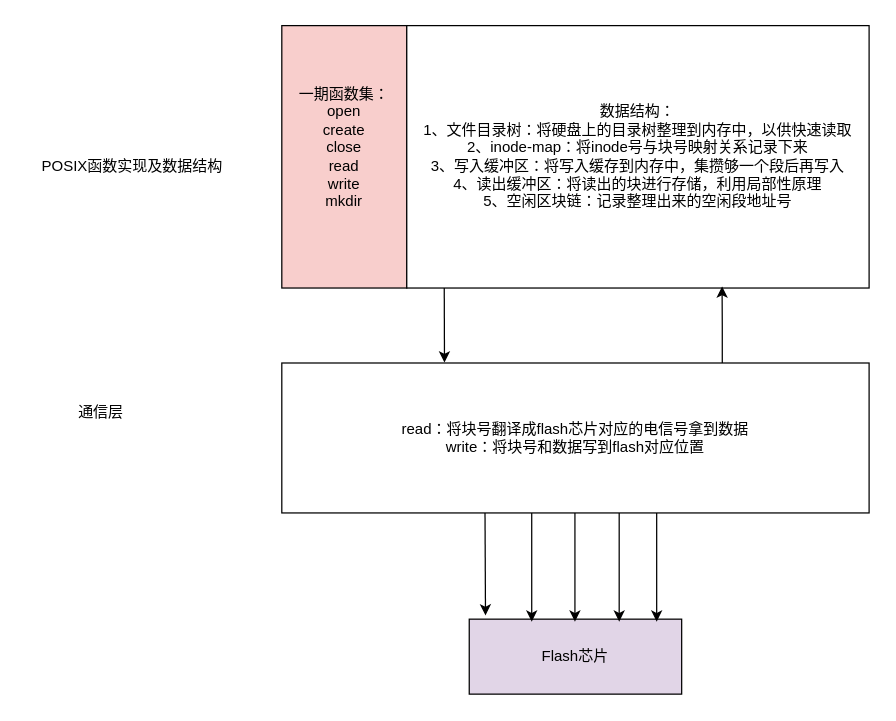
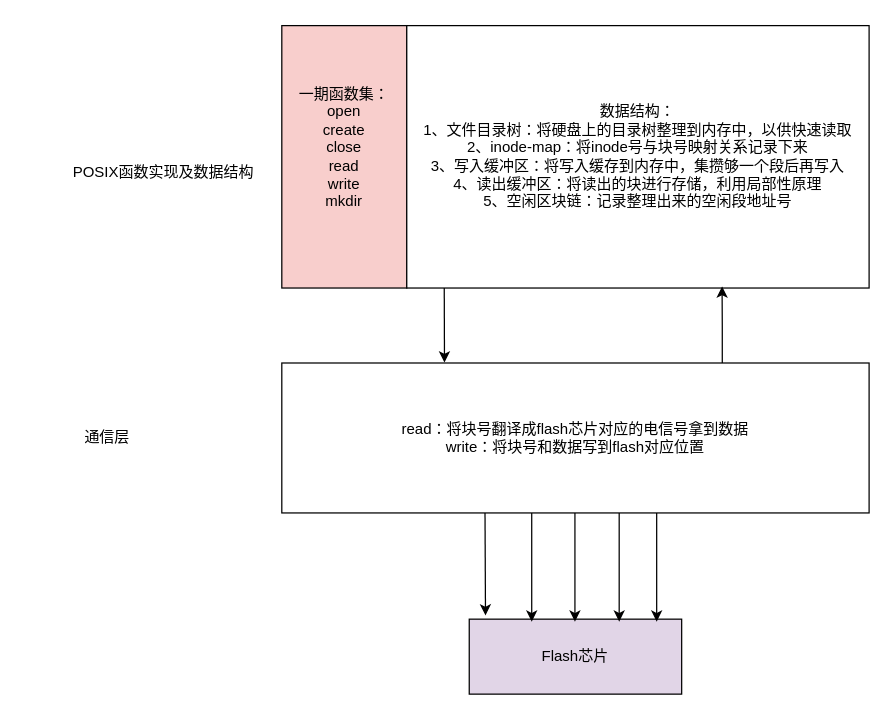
(132, 167) -> (163, 173)
(101, 413) -> (107, 438)
